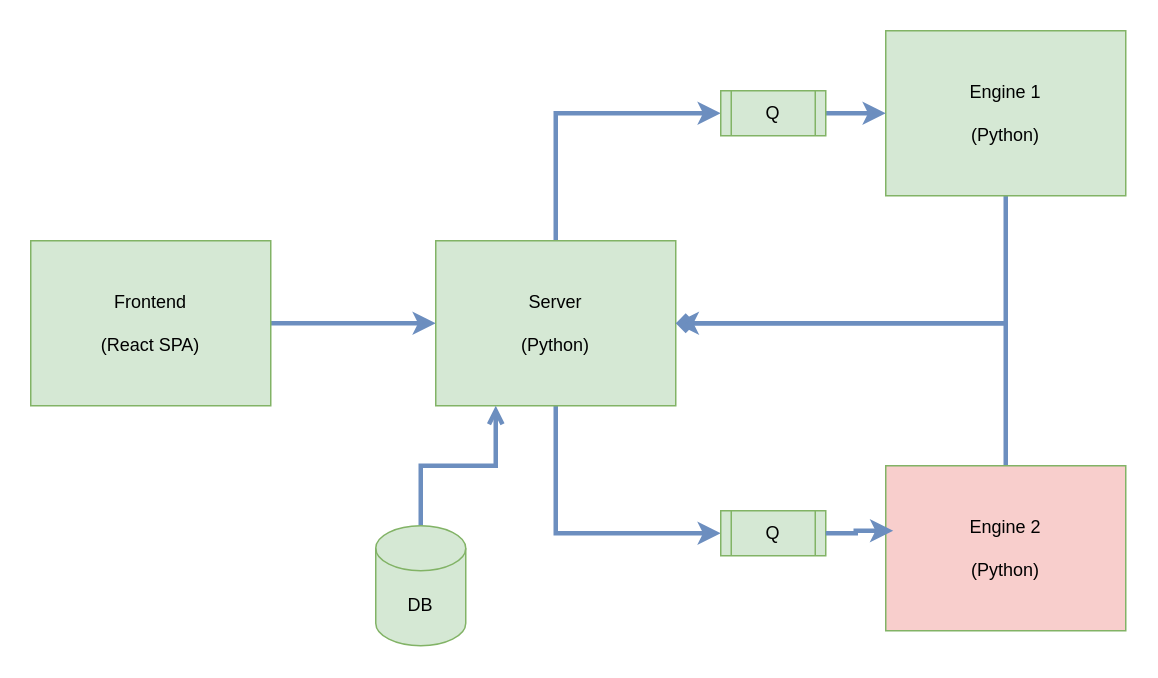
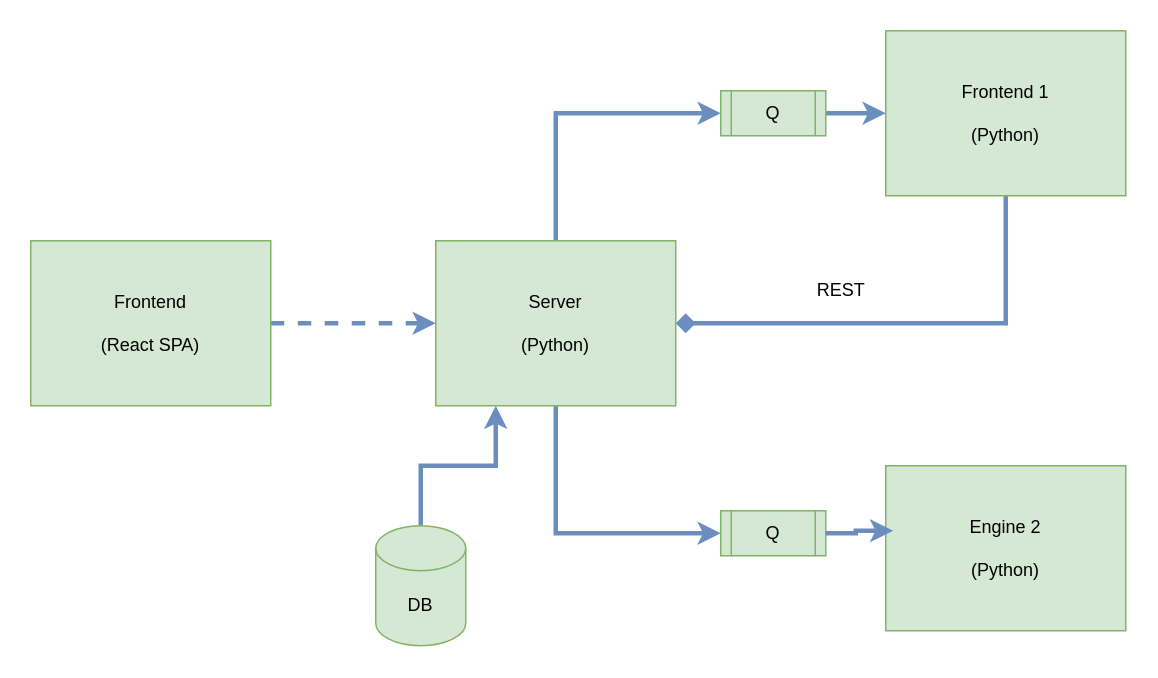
(1006, 113) -> (1006, 113)
none -> (841, 290)
(290, 323) -> (290, 323)
(1006, 396) -> none
(496, 423) -> (496, 424)
(1006, 548) -> (1006, 548)
